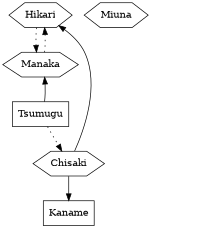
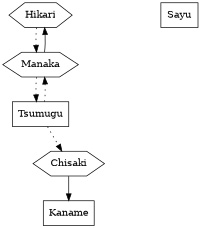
(116, 15) -> none
none -> (179, 15)
(45, 43) -> (45, 43)
none -> (36, 86)
(91, 87) -> none
(45, 93) -> (45, 93)
